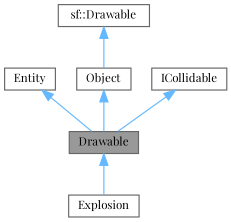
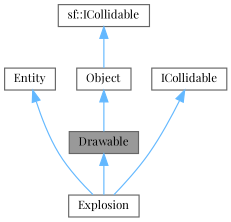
(104, 16) -> (104, 16)
(71, 114) -> (58, 152)
(142, 114) -> (151, 151)
